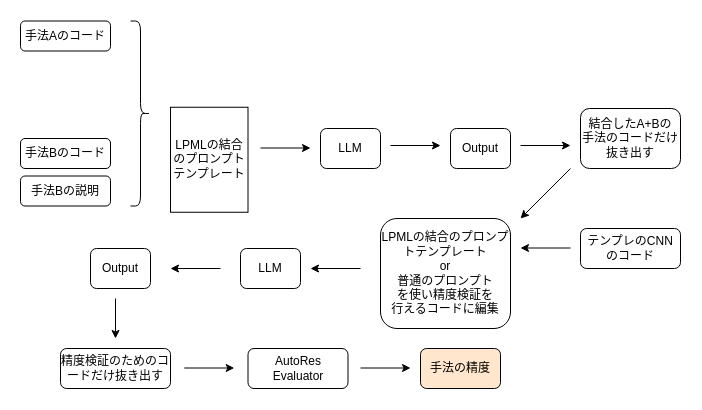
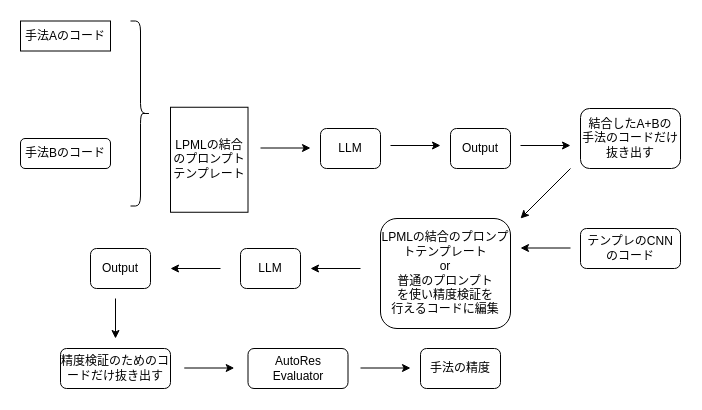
(66, 36) -> (66, 36)
(66, 191) -> none
(461, 369) -> (461, 369)
